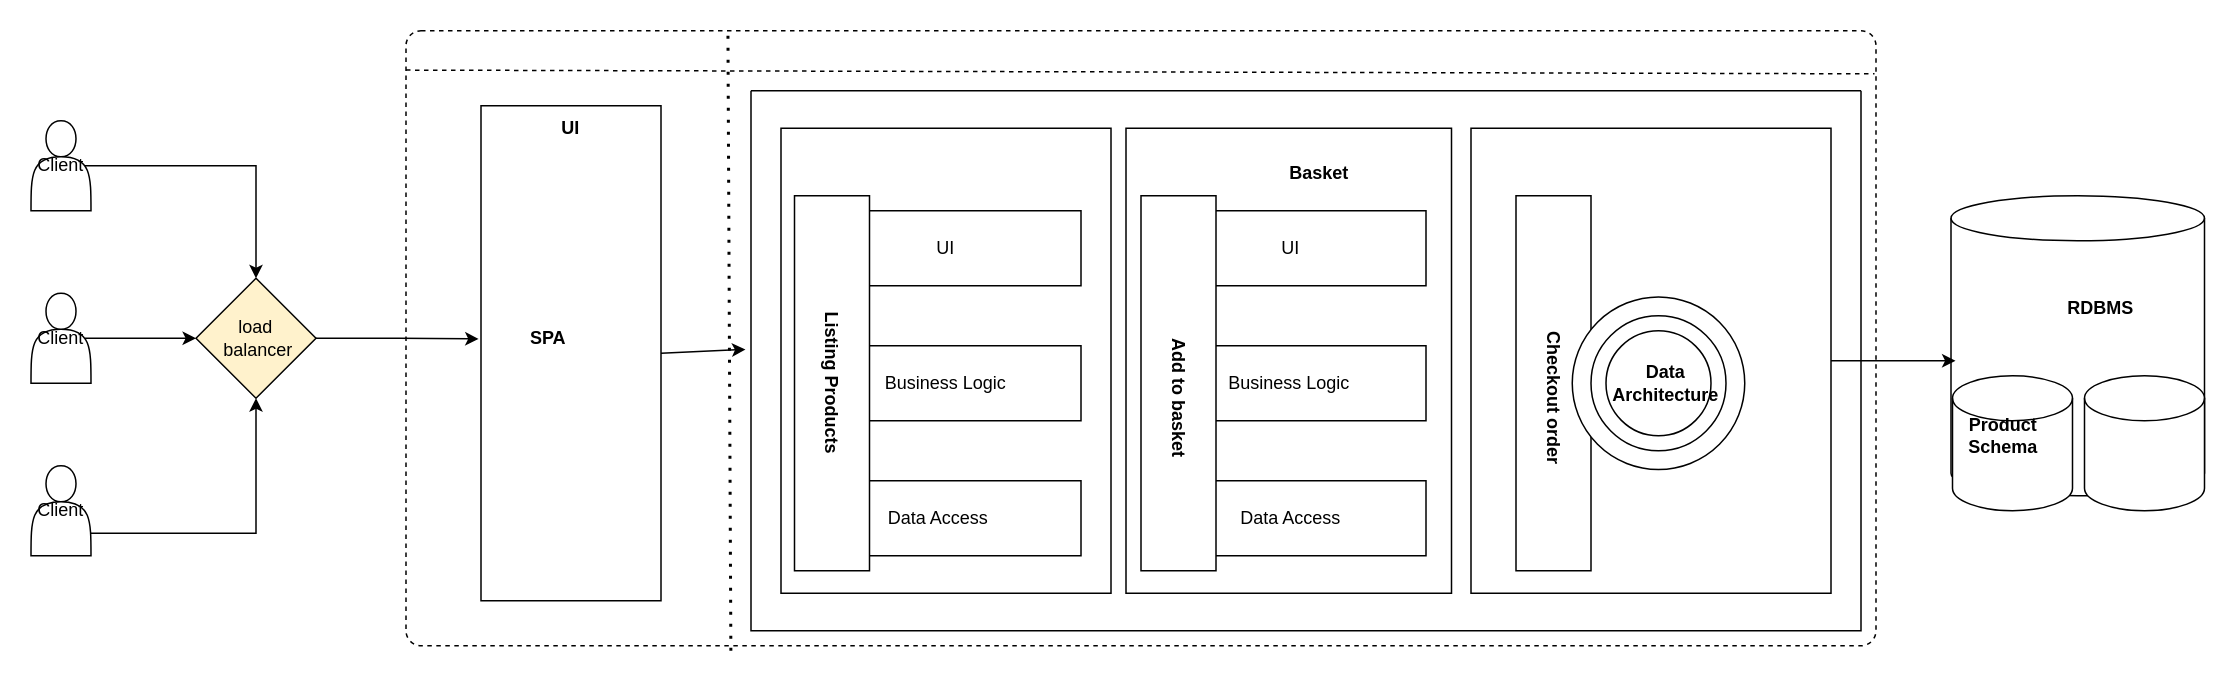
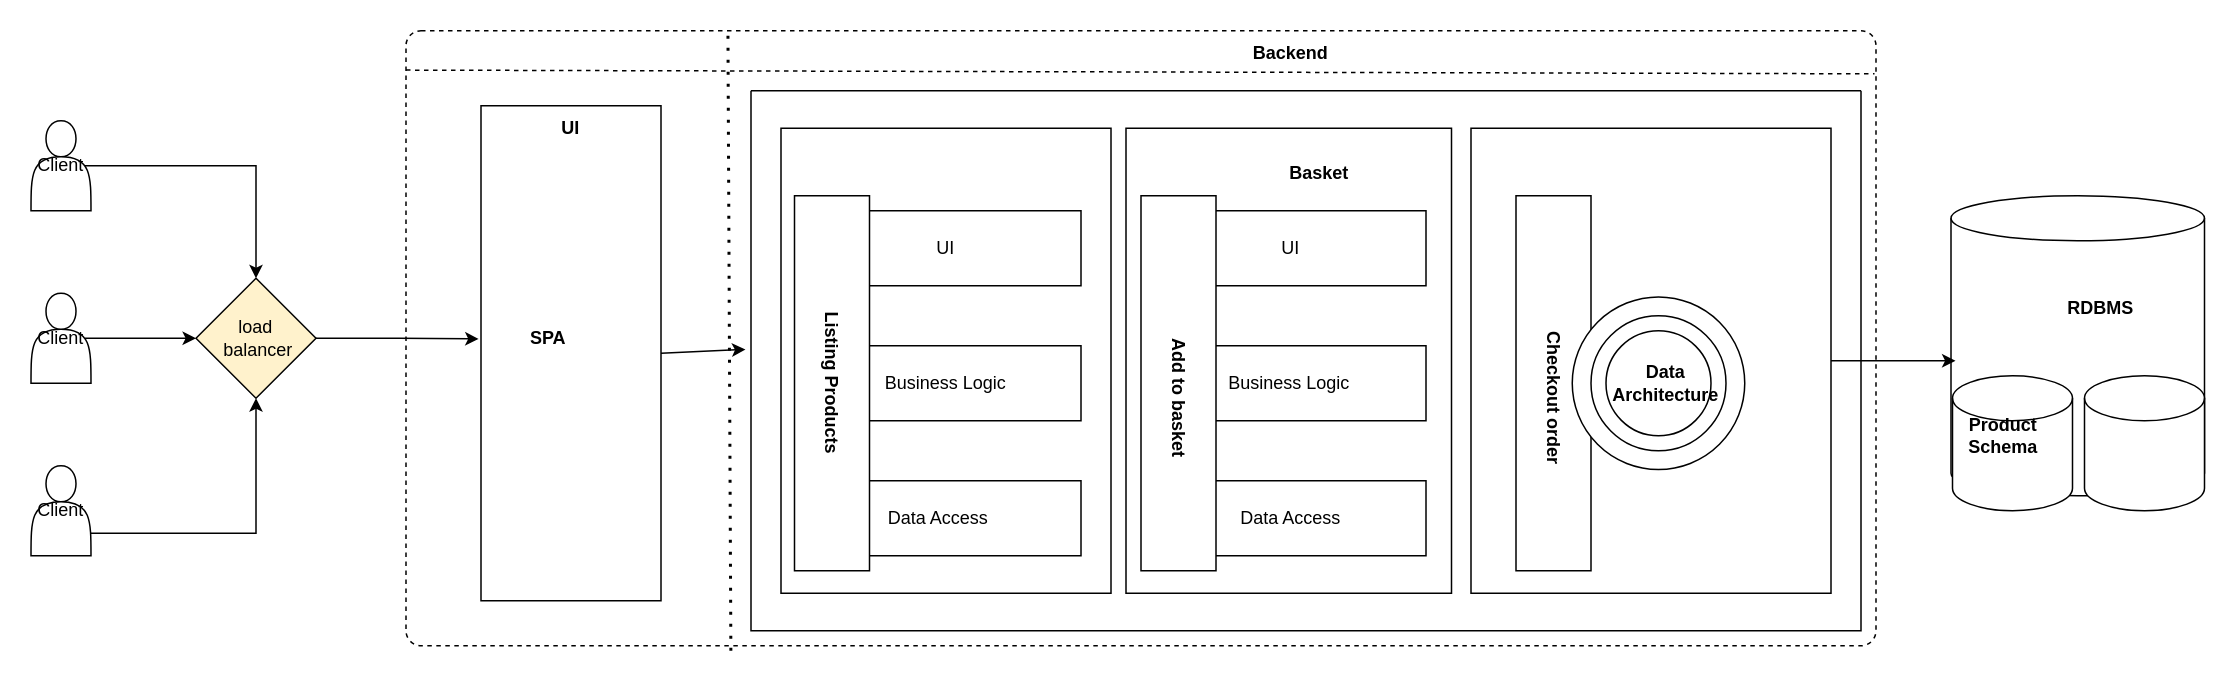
none -> (1291, 53)
